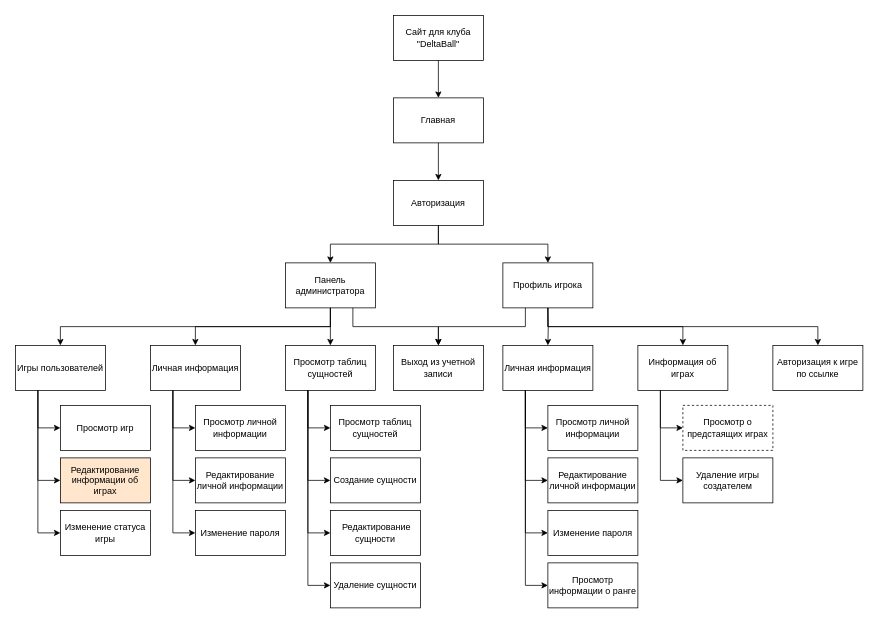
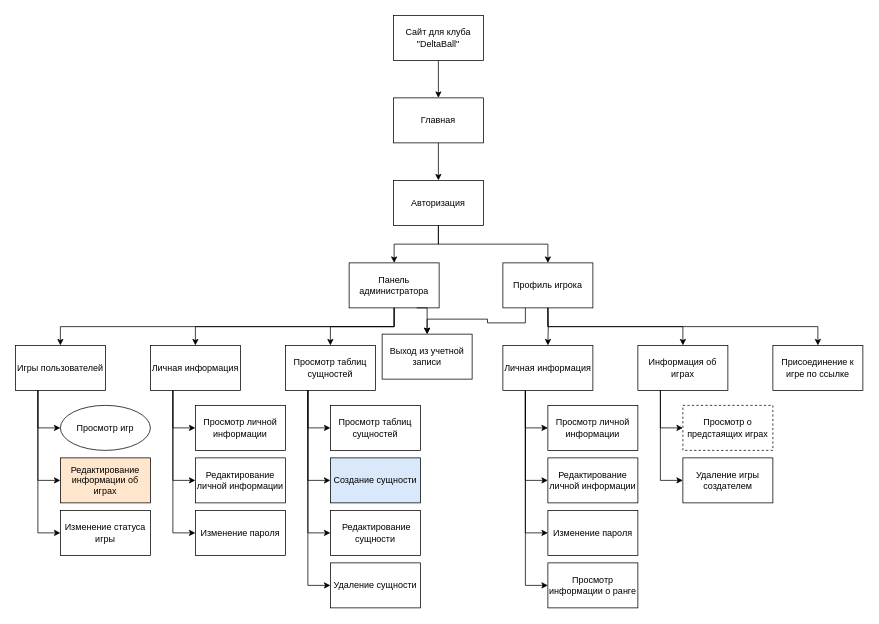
(330, 285) -> (394, 285)
(438, 368) -> (427, 357)
(818, 368) -> (818, 368)
(105, 428) -> (105, 428)
(375, 480) -> (375, 480)
